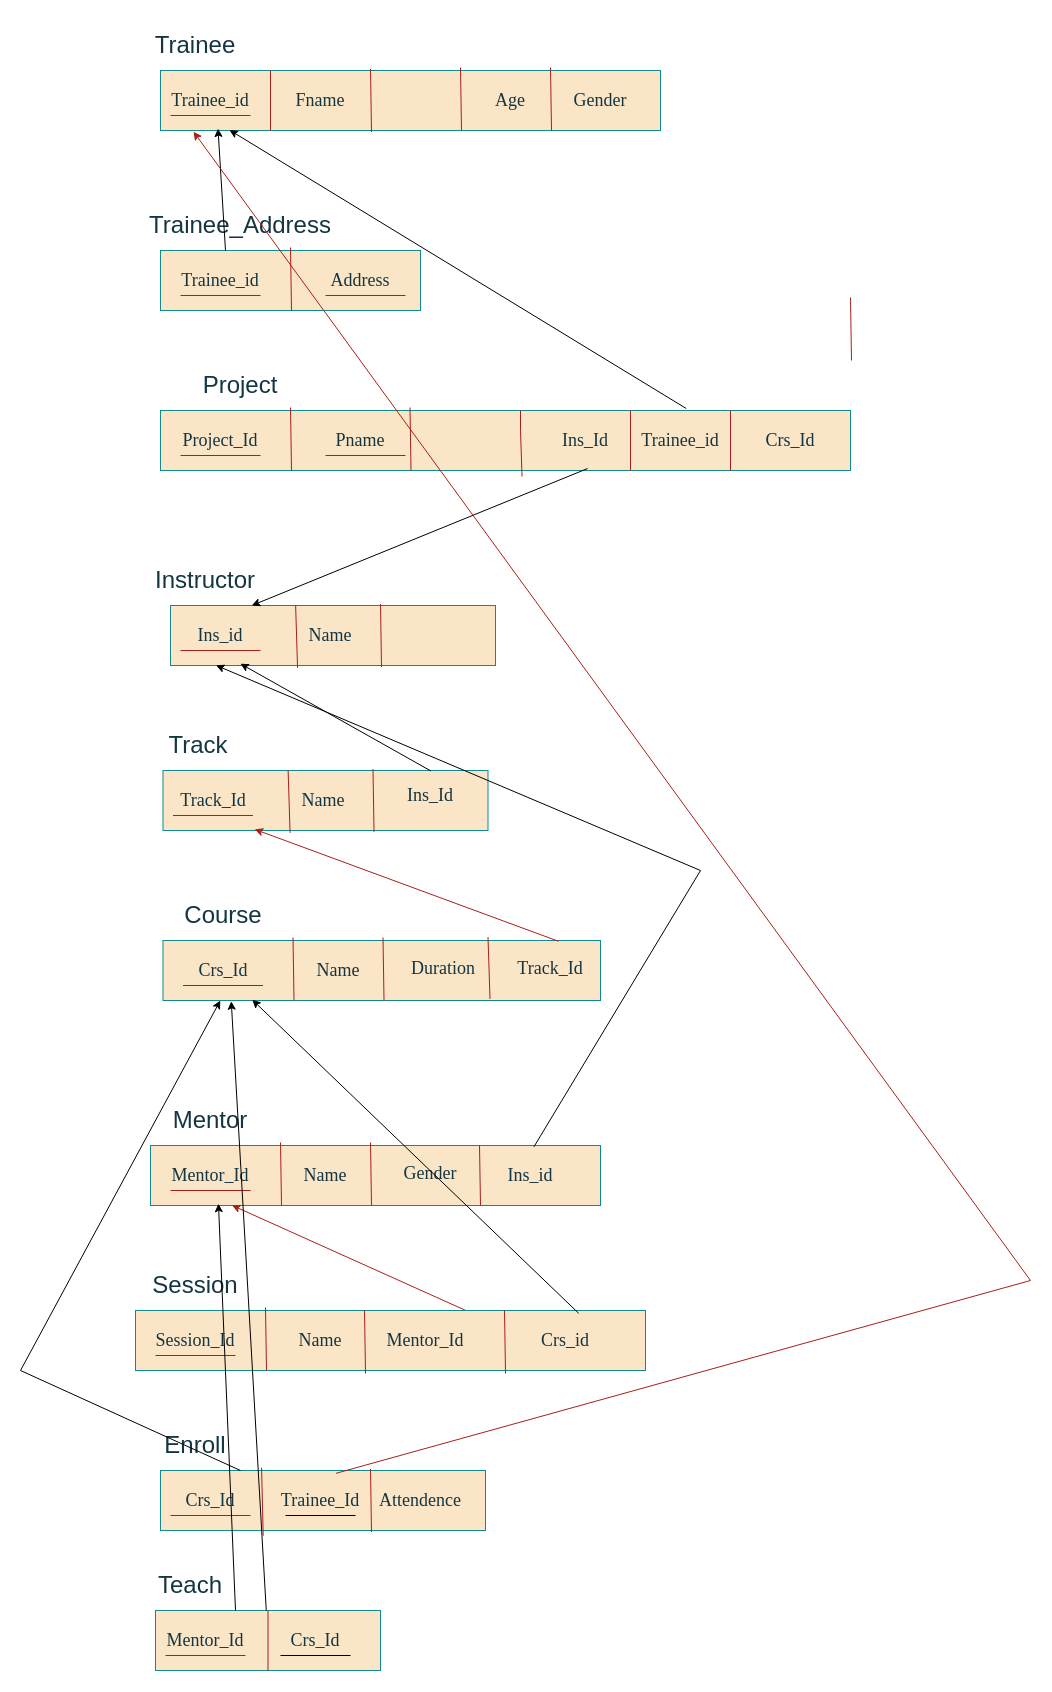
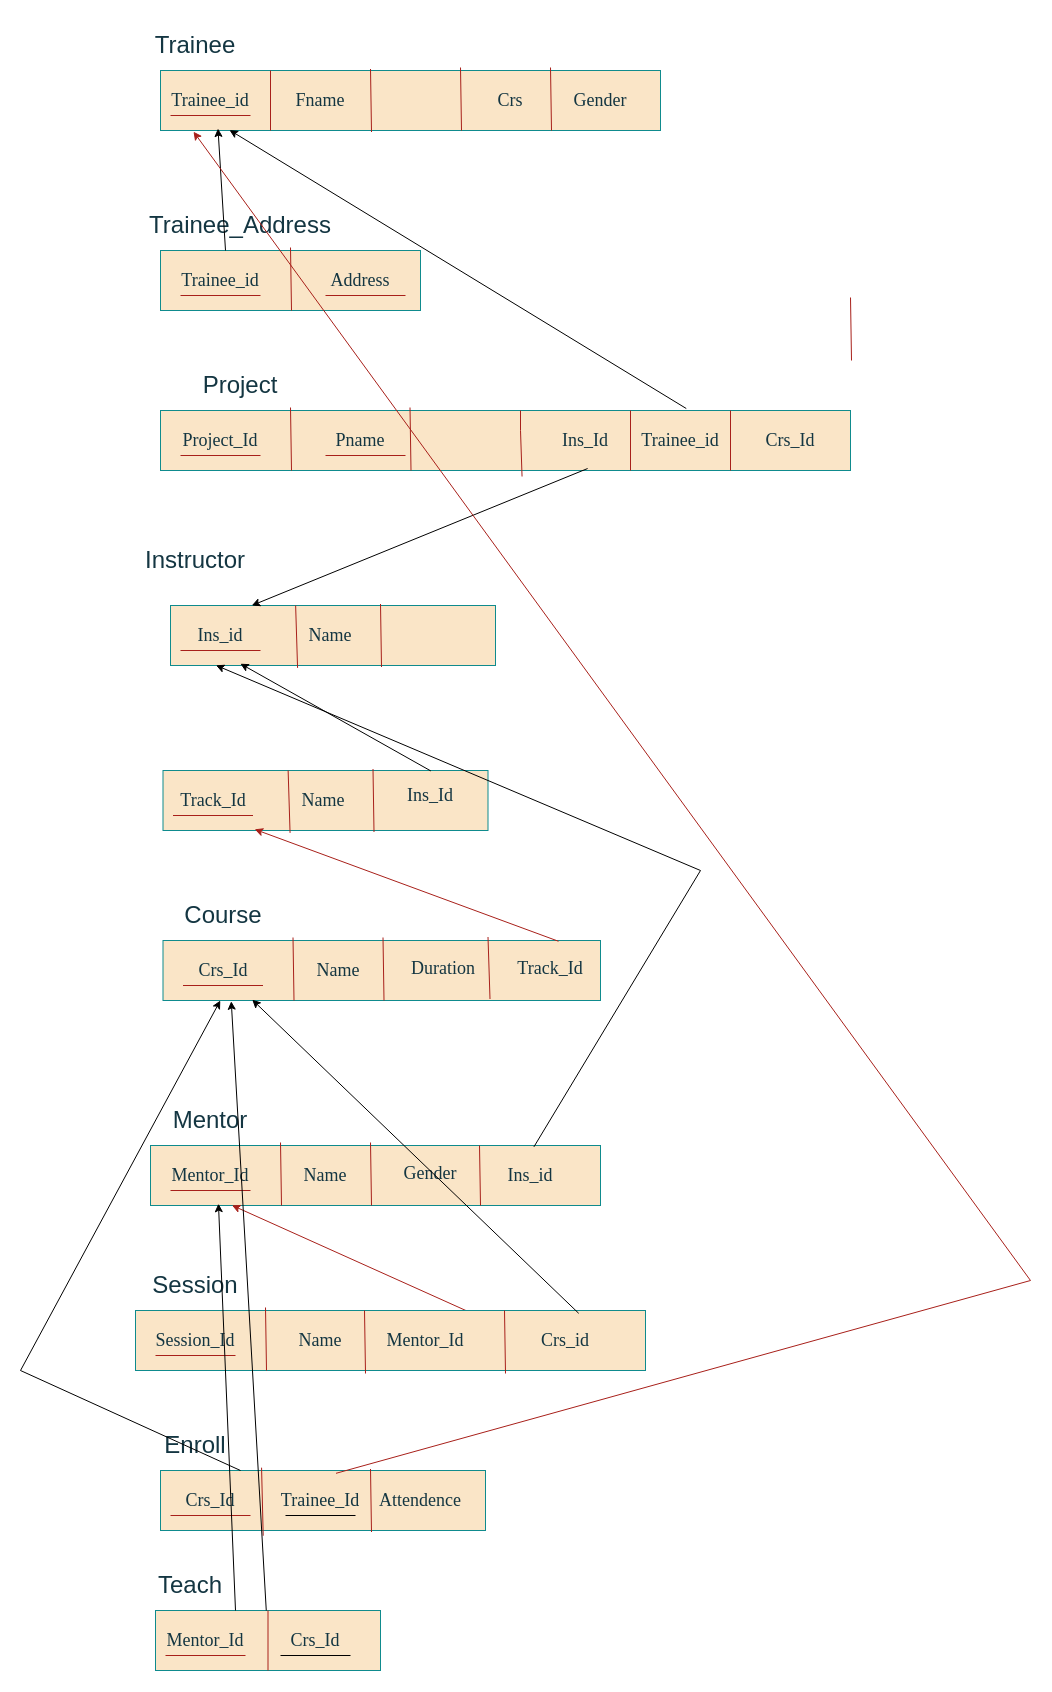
(511, 101) -> (511, 101)
(206, 581) -> (196, 561)
(198, 746) -> none
